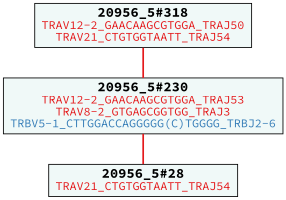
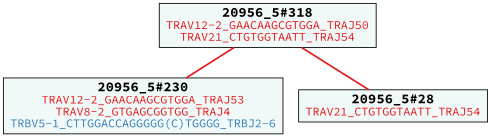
(143, 112) -> (143, 112)
(143, 149) -> (335, 69)
